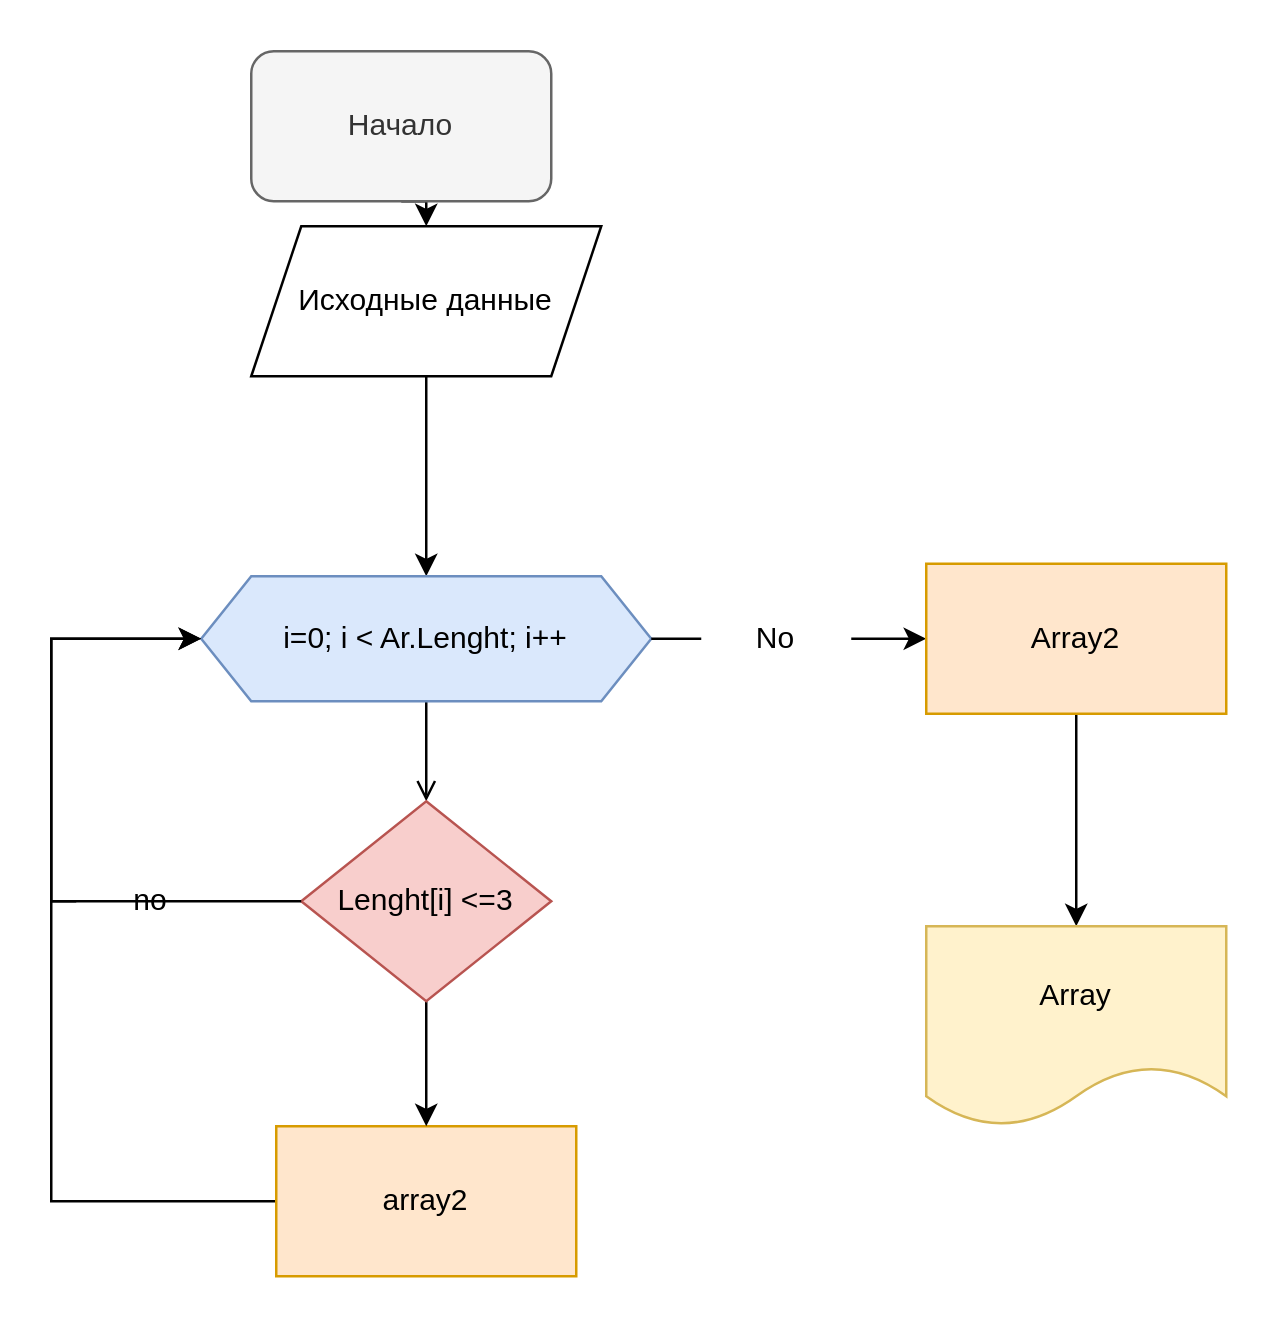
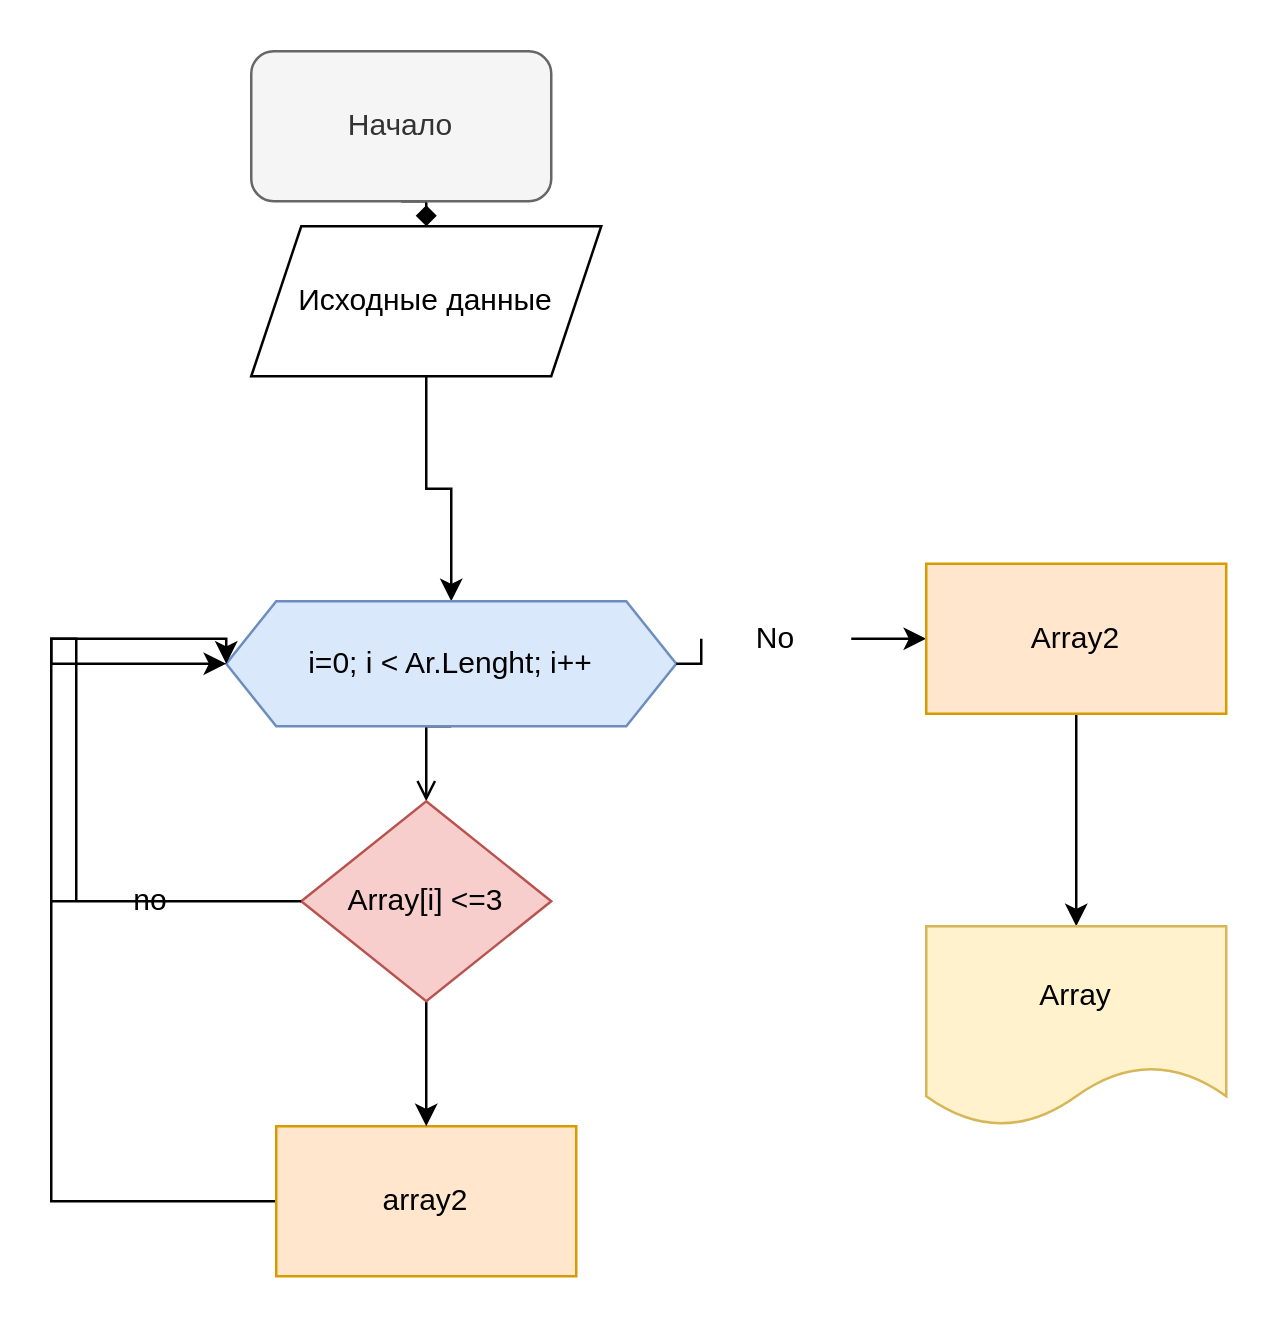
(426, 207) -> (426, 206)
(426, 639) -> (451, 664)
(426, 901) -> (426, 901)
